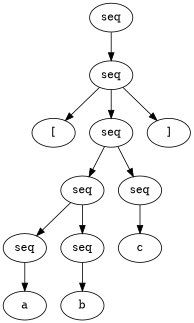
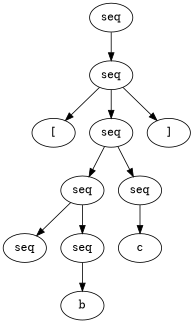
(25, 306) -> none
